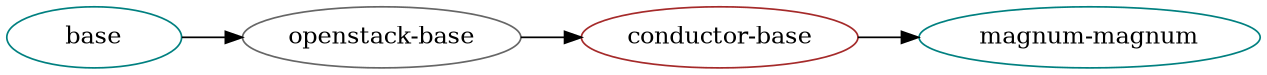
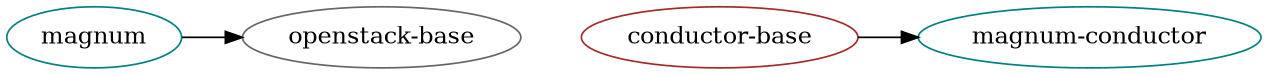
(94, 37) -> (94, 37)
(543, 37) -> none
(1090, 37) -> (1090, 37)
